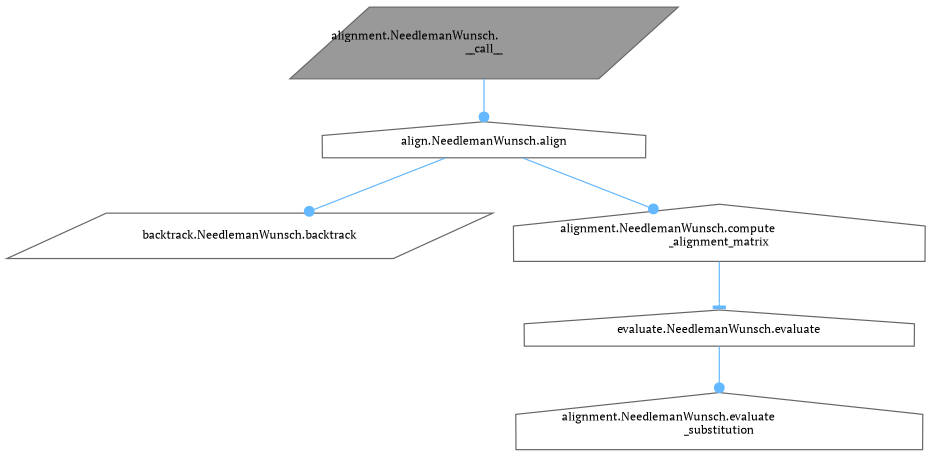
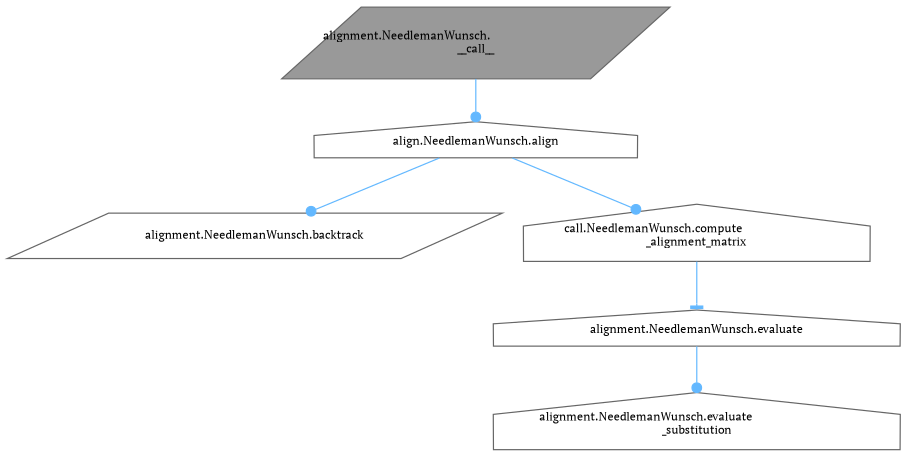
(250, 236) -> (255, 236)
(719, 236) -> (697, 236)
(719, 330) -> (697, 330)
